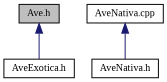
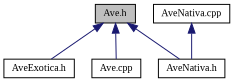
none -> (158, 44)
none -> (116, 68)
